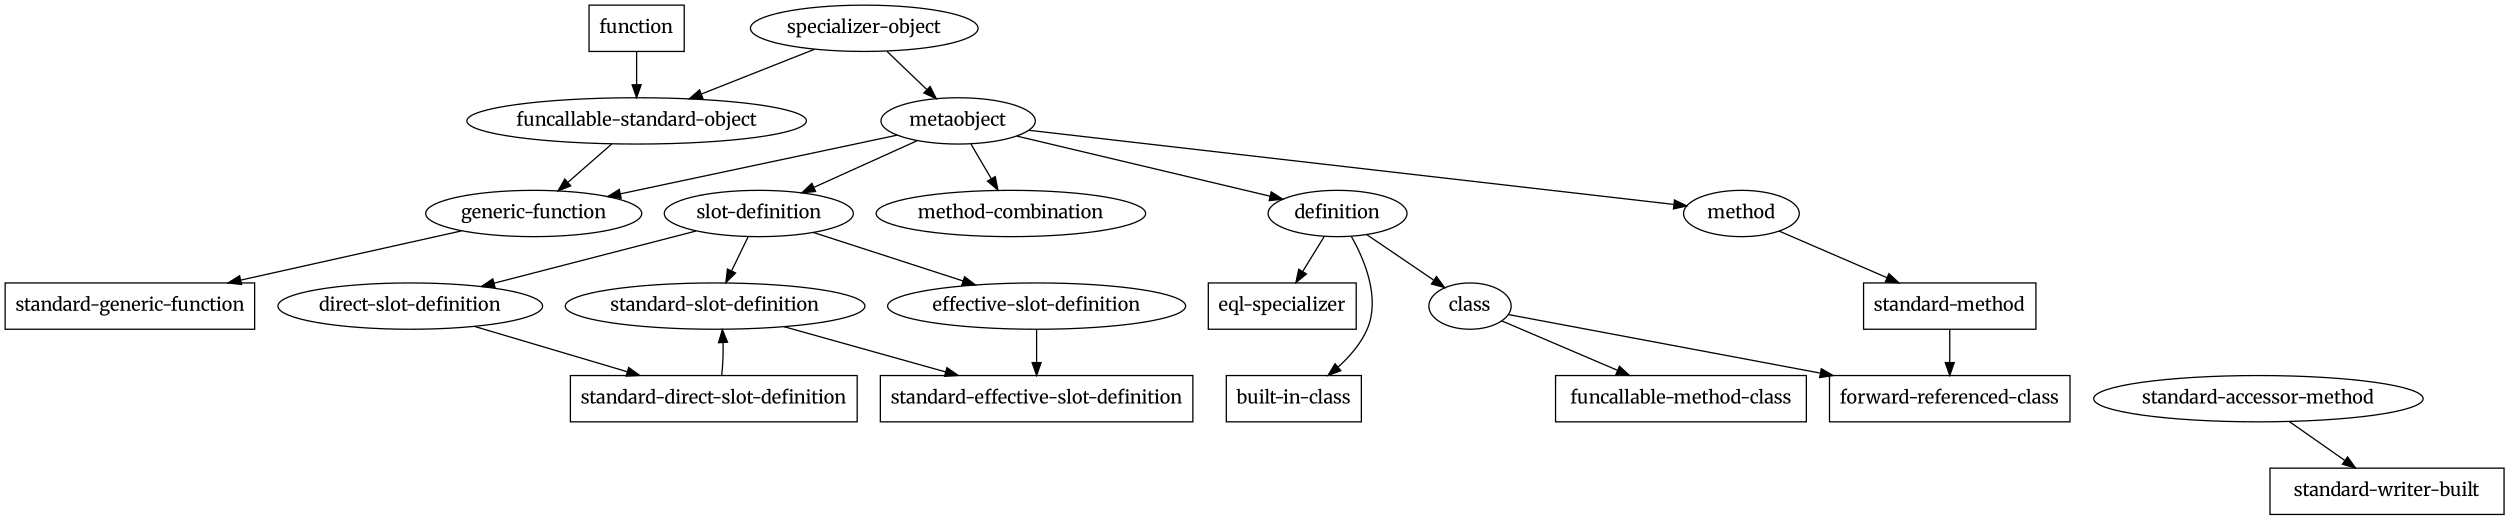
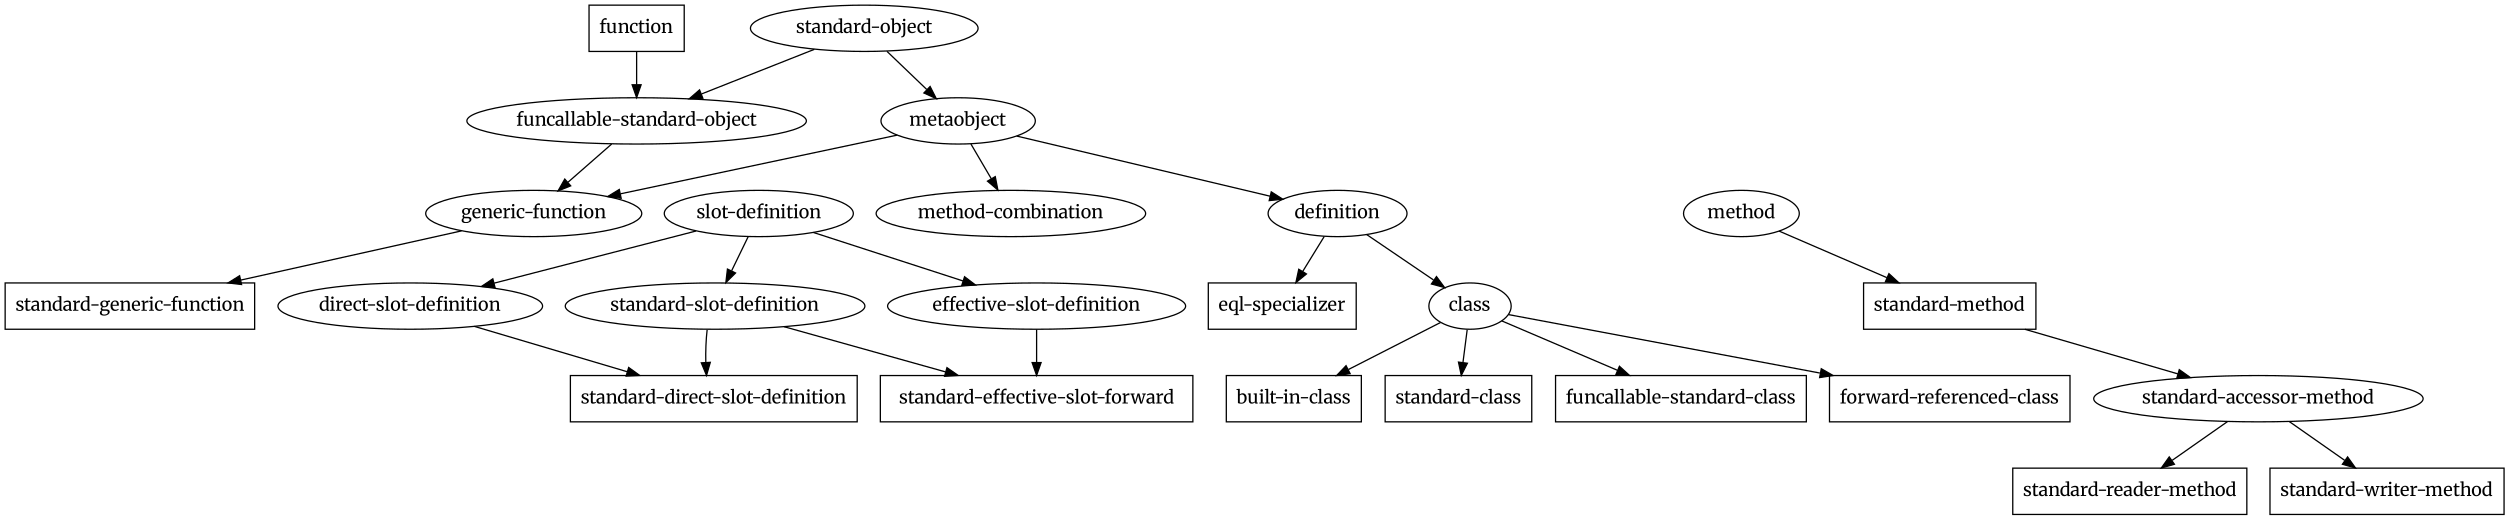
(864, 28) -> (864, 28)
(866, 164) -> none
(1351, 167) -> none
(1372, 305) -> (1394, 346)
(1950, 346) -> (2101, 352)
(723, 359) -> (706, 346)
(1037, 399) -> (1037, 399)
none -> (1458, 399)
(1681, 399) -> (1681, 399)
none -> (2130, 491)
(2387, 491) -> (2387, 491)
